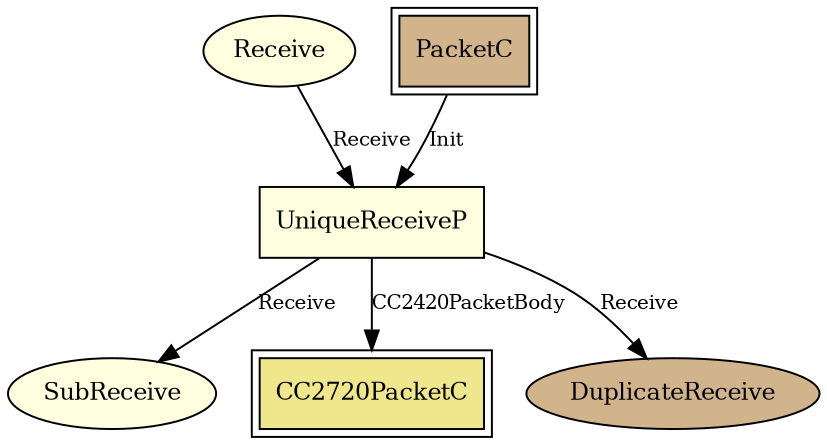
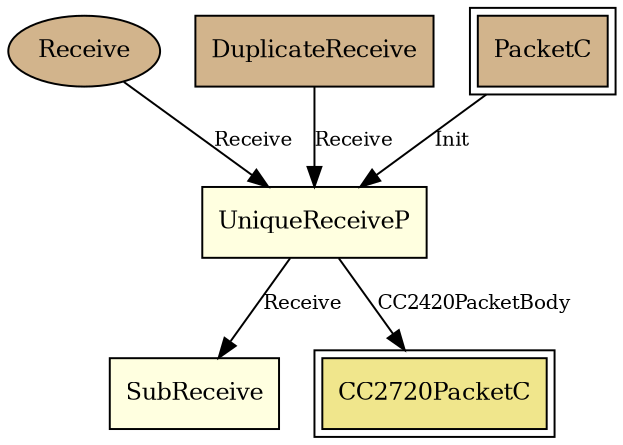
(279, 51) -> (84, 51)
(565, 288) -> (314, 127)
(112, 394) -> (194, 394)
(673, 394) -> (314, 51)
